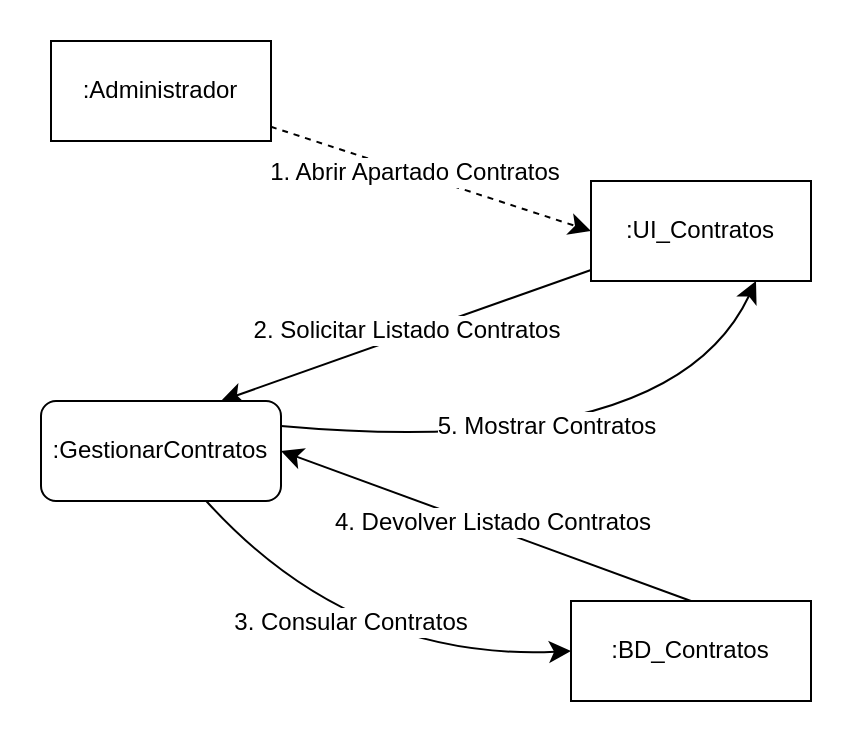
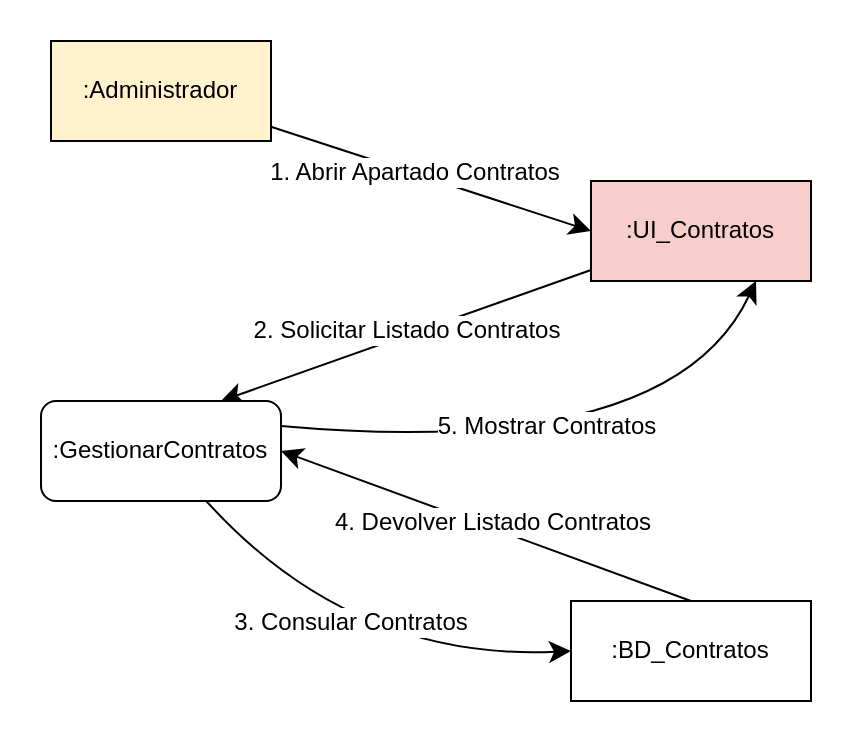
(161, 91) -> (161, 91)
(516, 207) -> (516, 207)
(701, 231) -> (701, 231)
